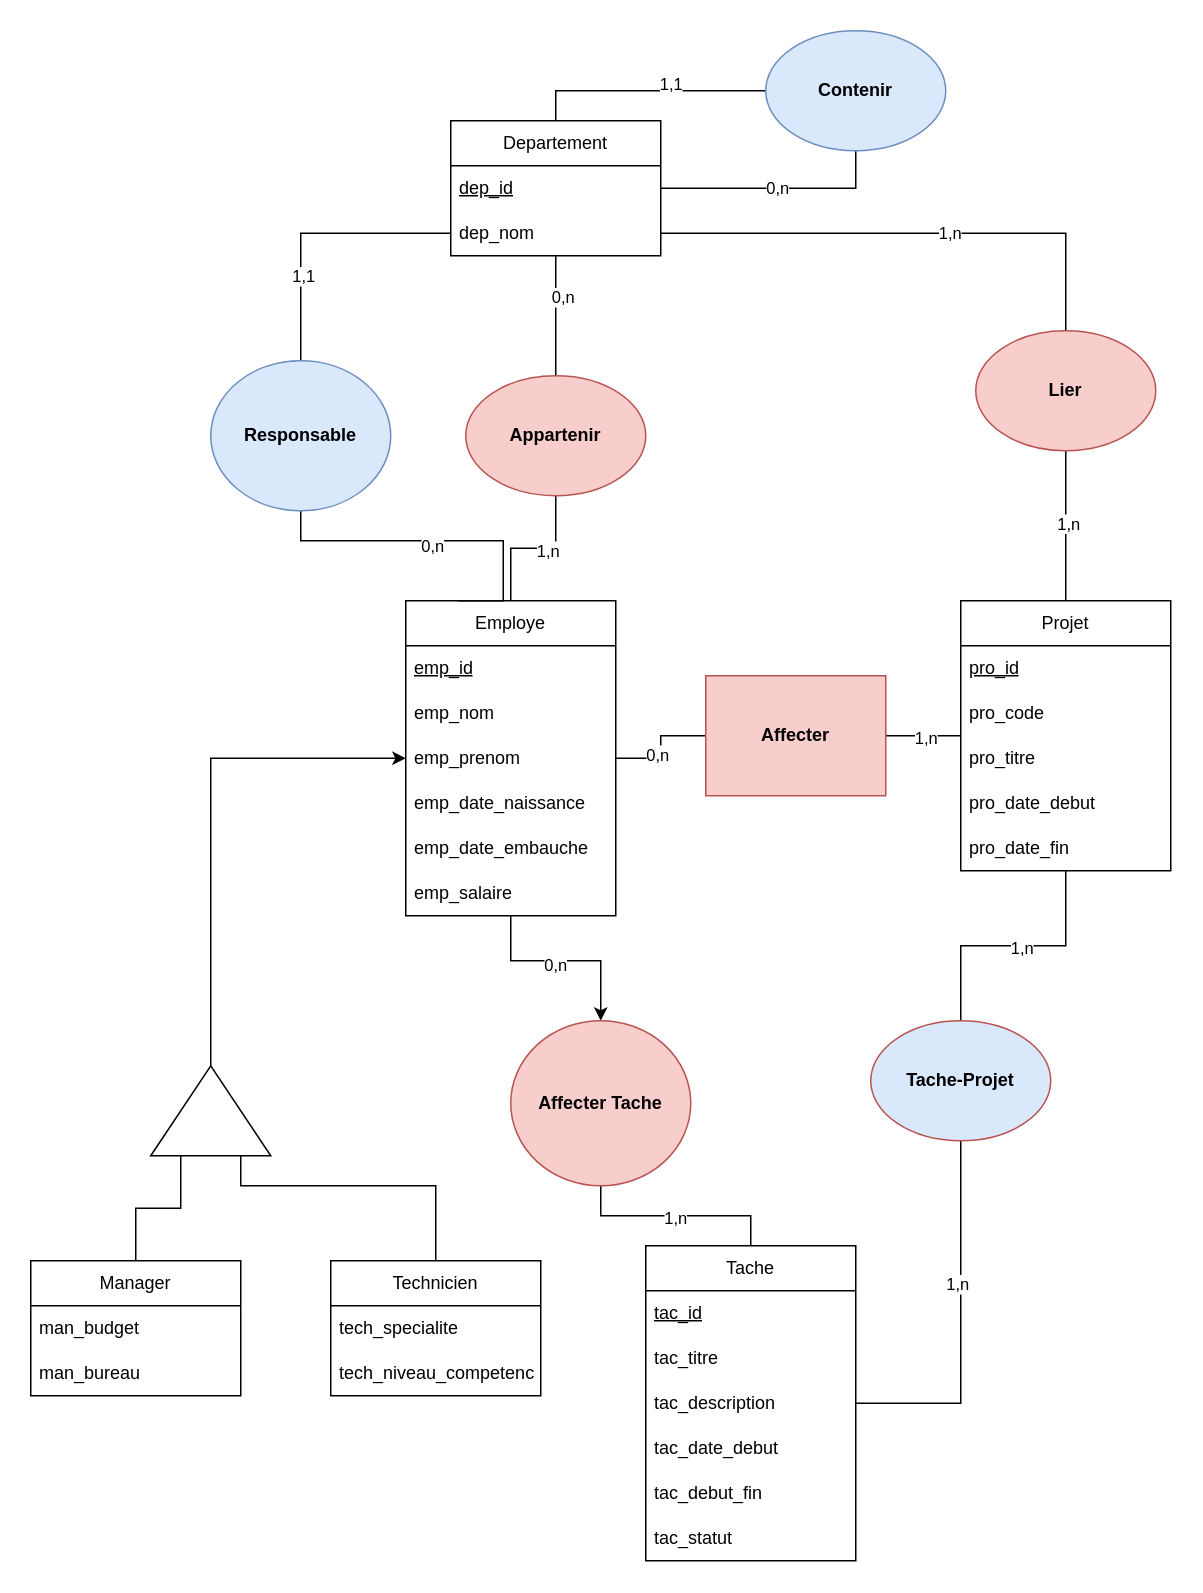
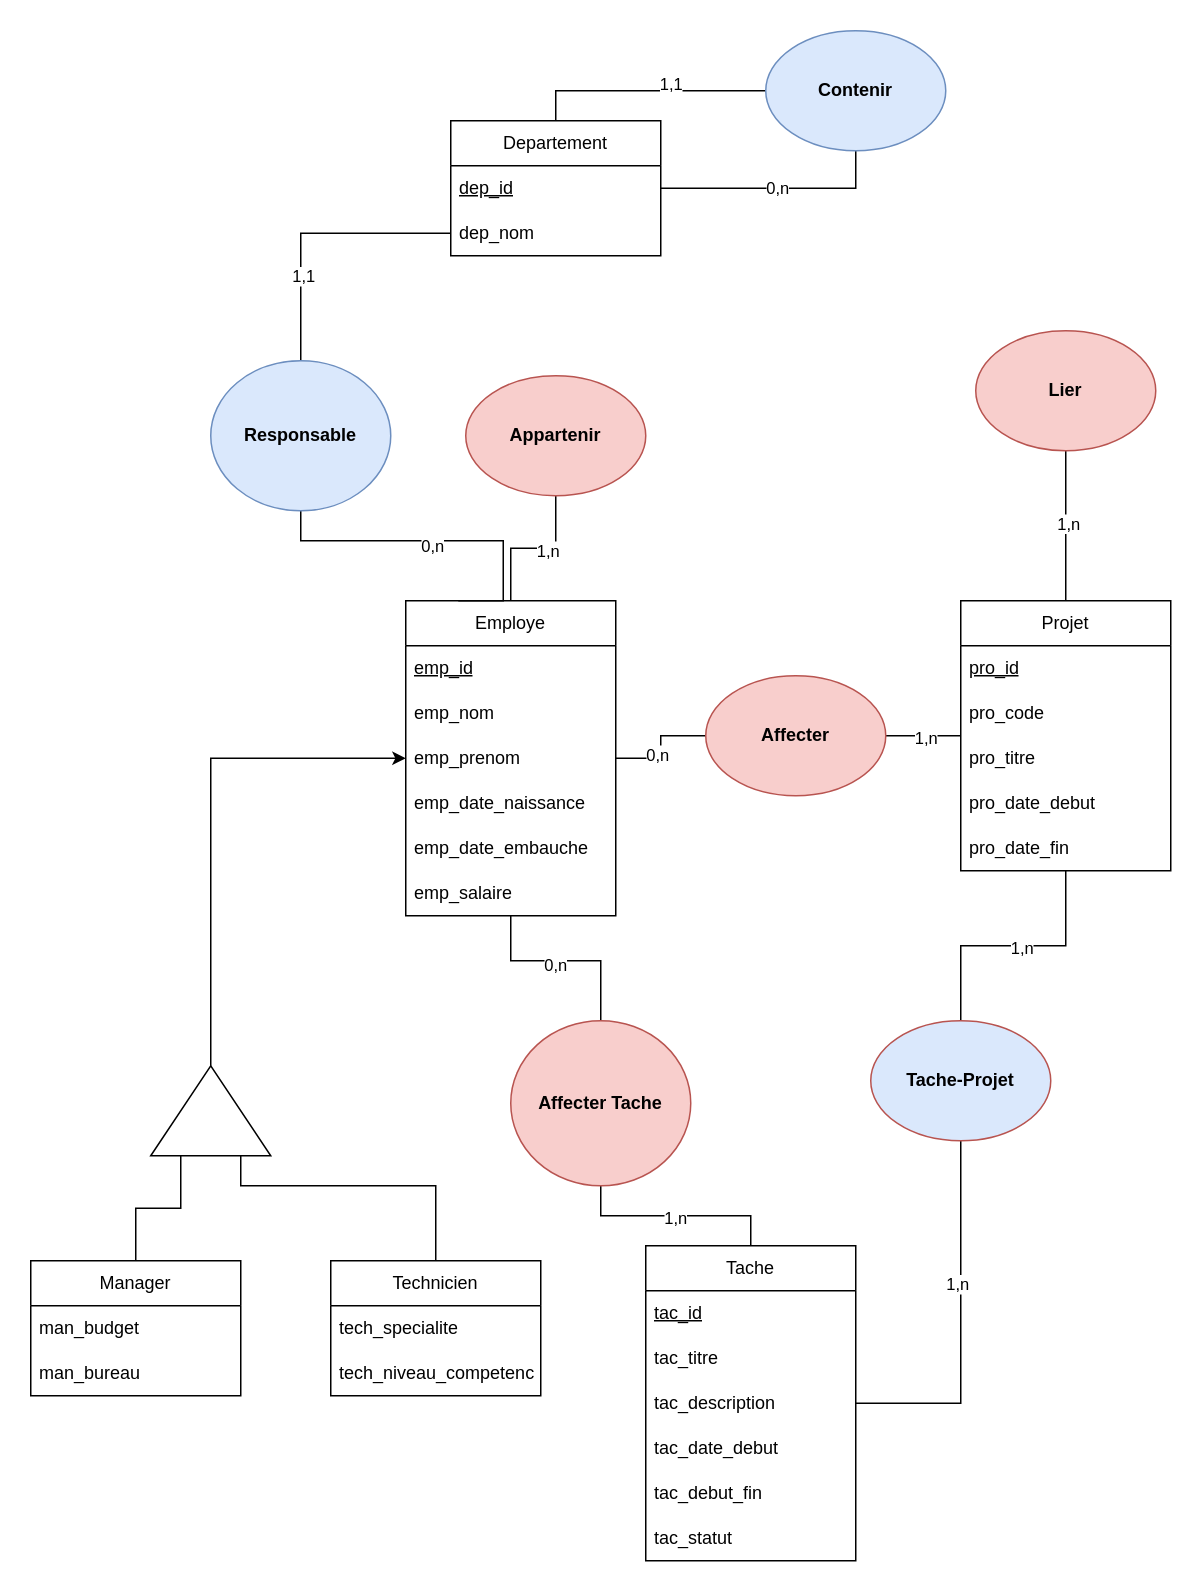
(913, 233) -> none
(556, 317) -> none
(796, 736) -> (796, 736)
(601, 1009) -> (601, 1013)
